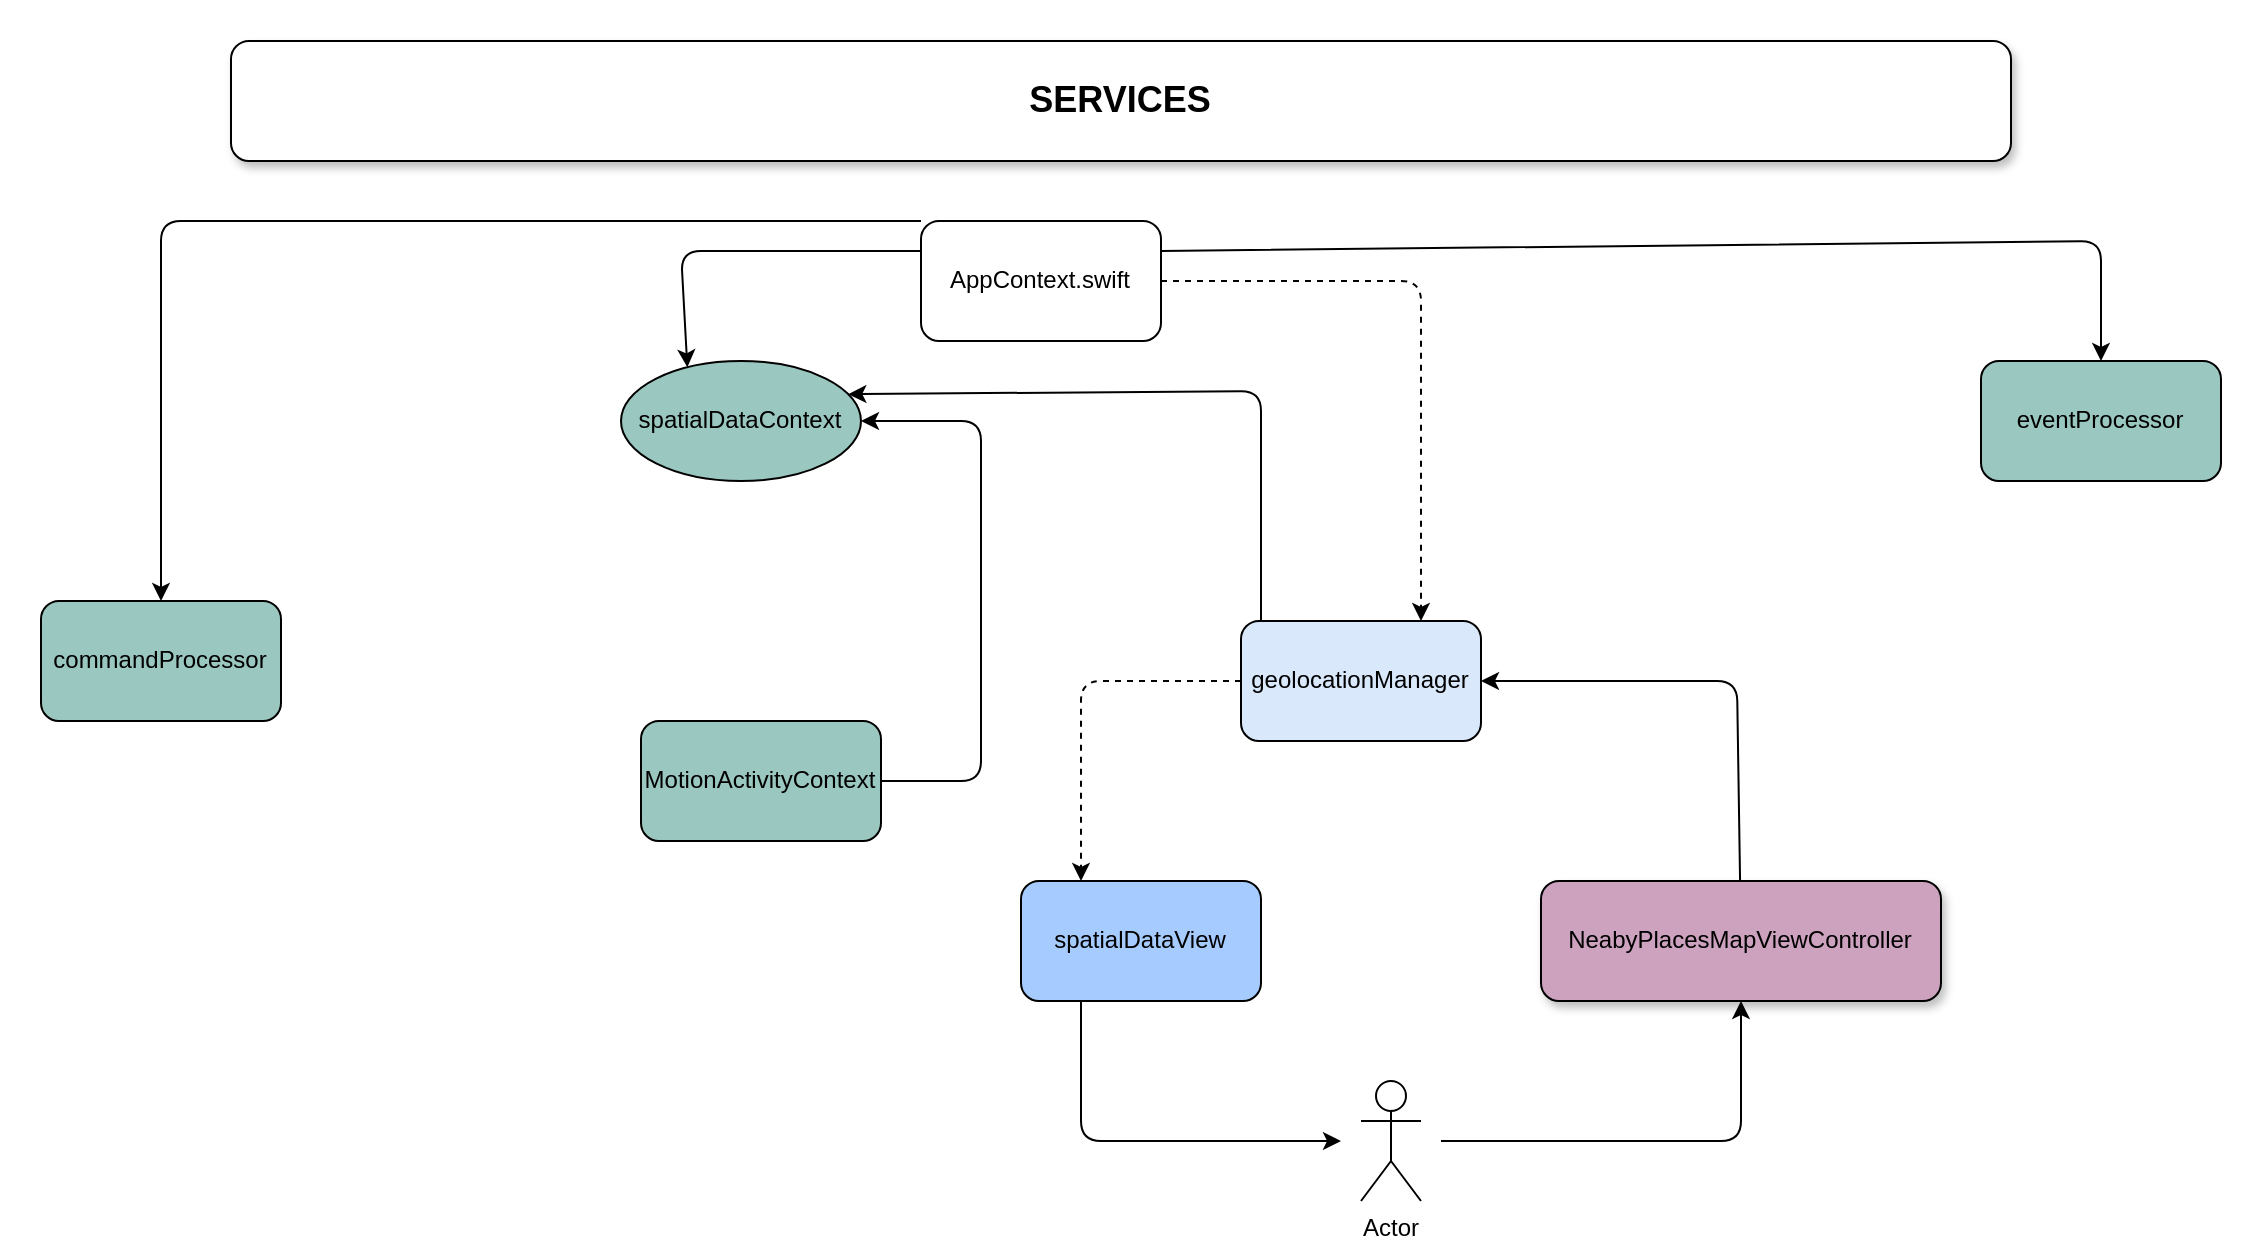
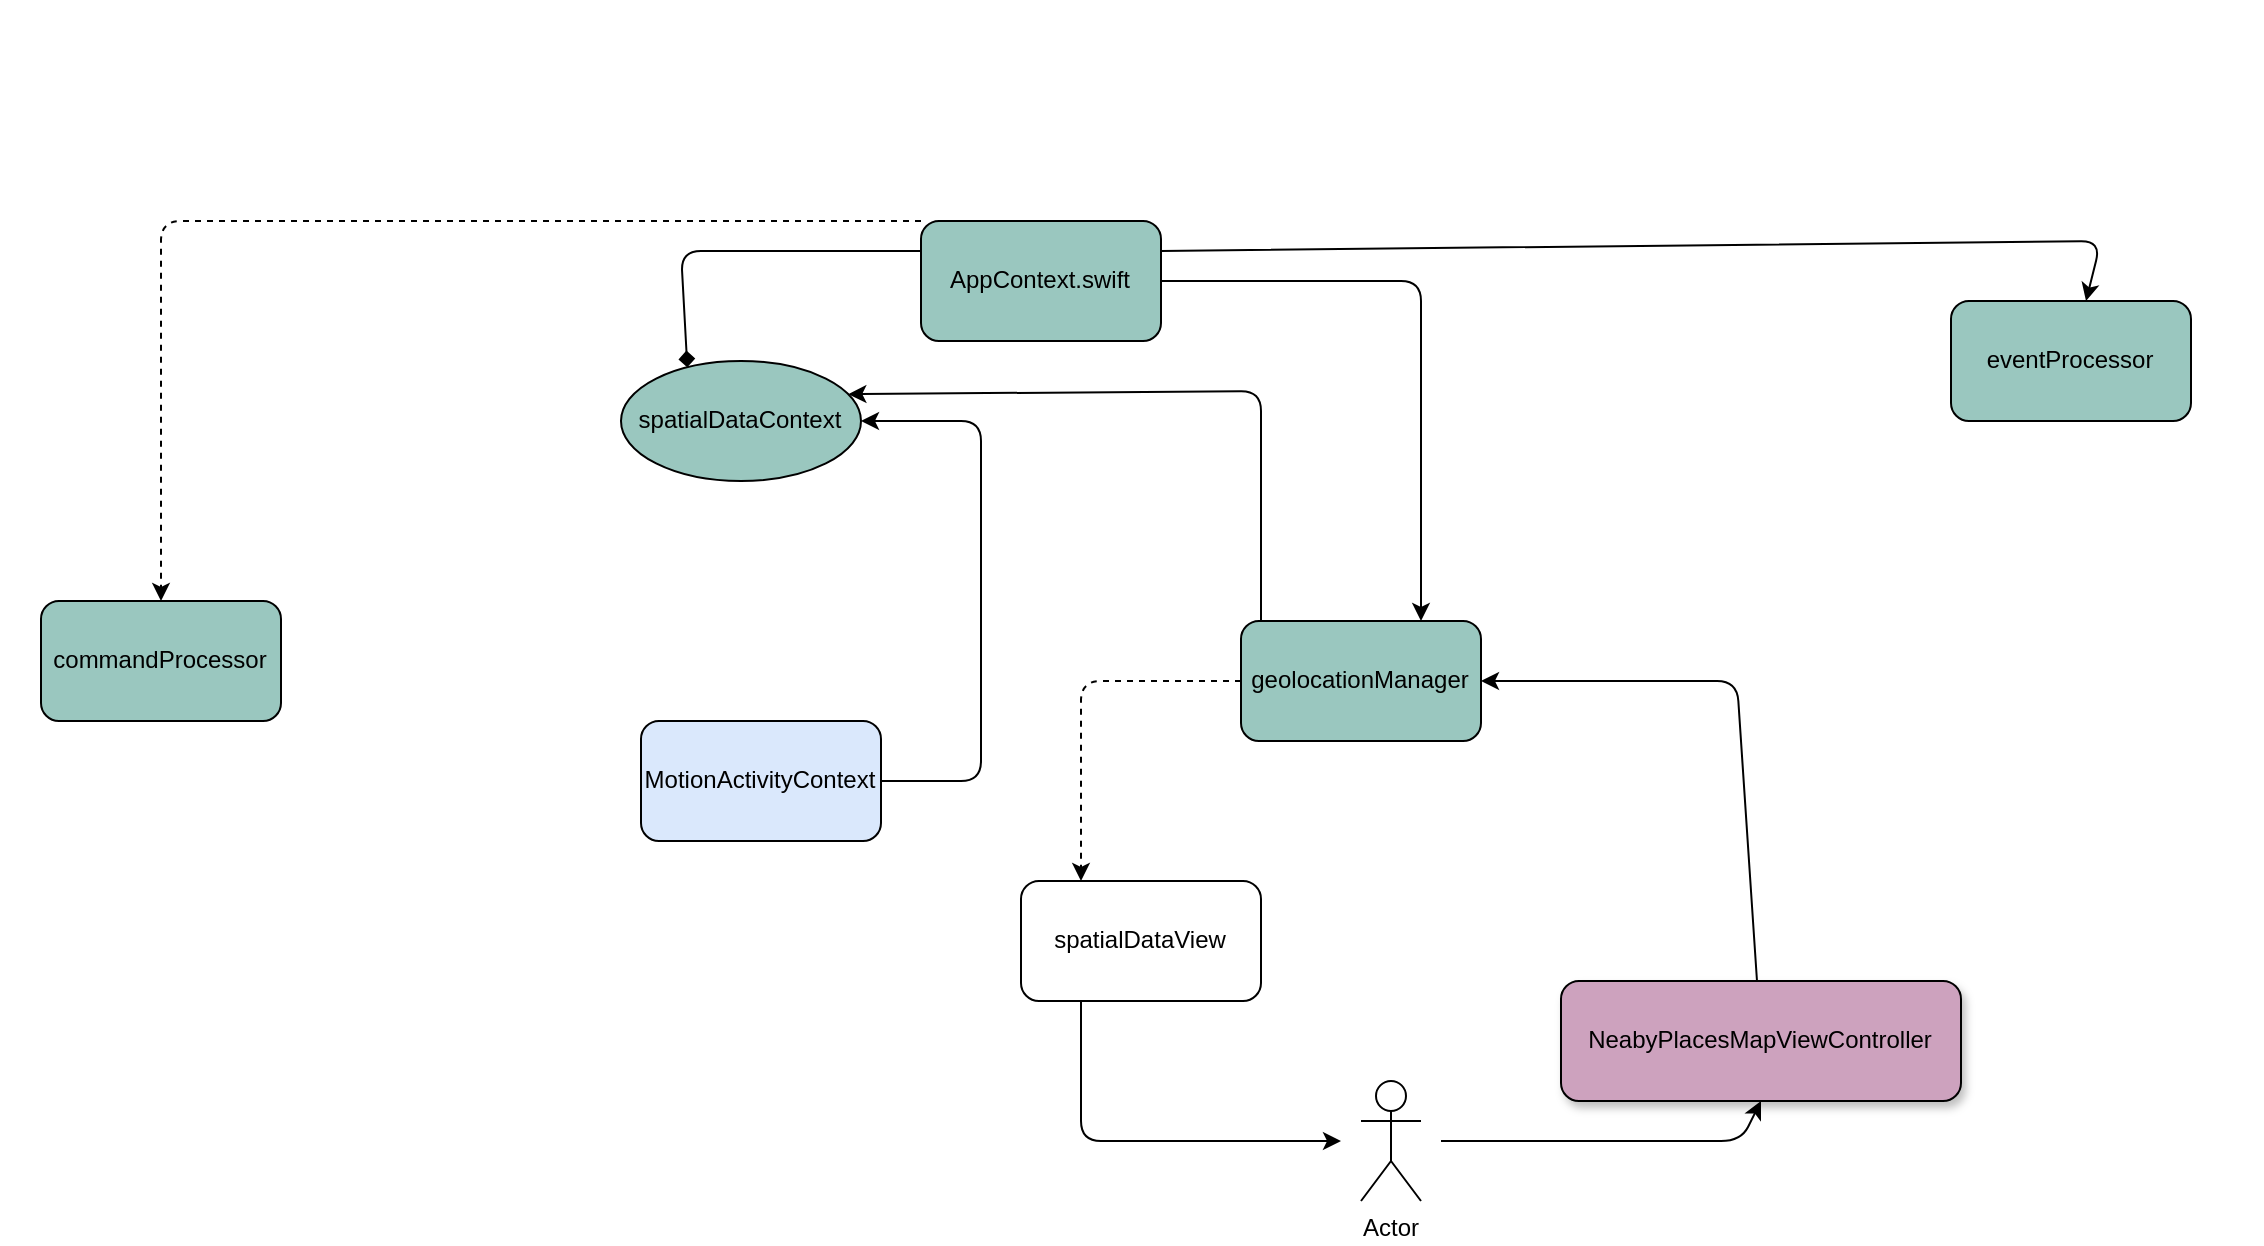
(1121, 101) -> none
(363, 221) -> (363, 221)
(1041, 281) -> (1041, 281)
(1421, 322) -> (1421, 322)
(686, 352) -> (686, 350)
(2101, 421) -> (2071, 361)
(1361, 681) -> (1361, 681)
(761, 781) -> (761, 781)
(1141, 941) -> (1141, 941)
(1741, 941) -> (1761, 1041)
